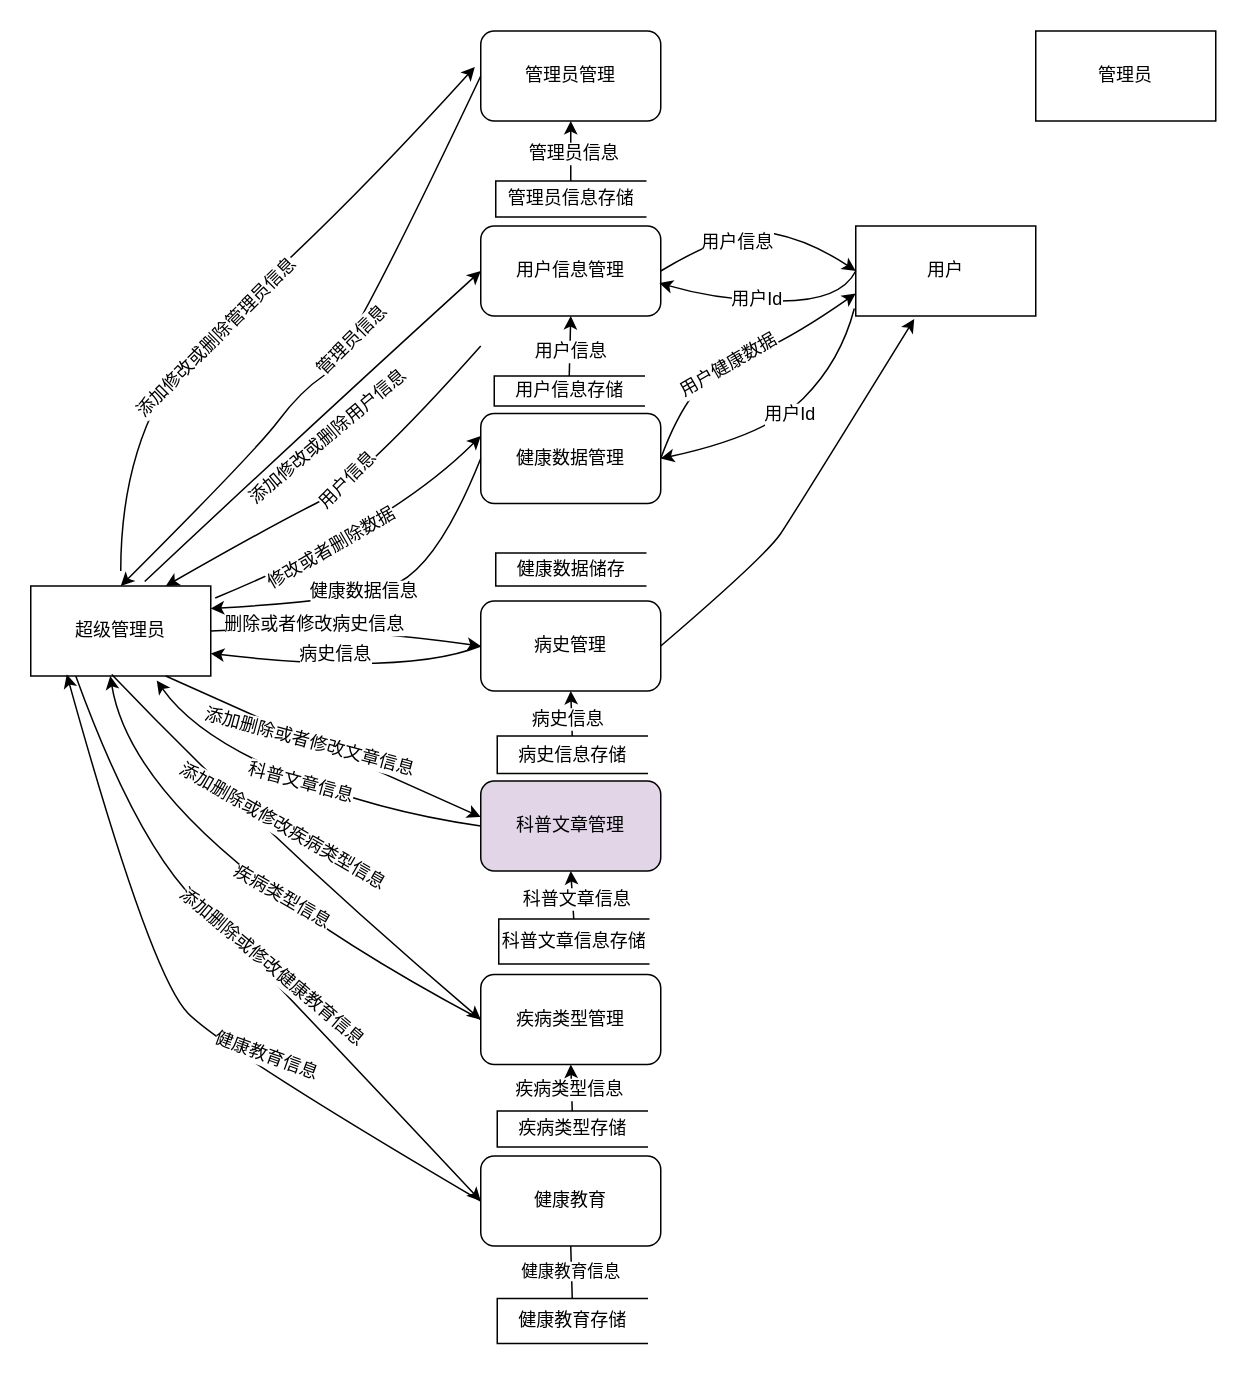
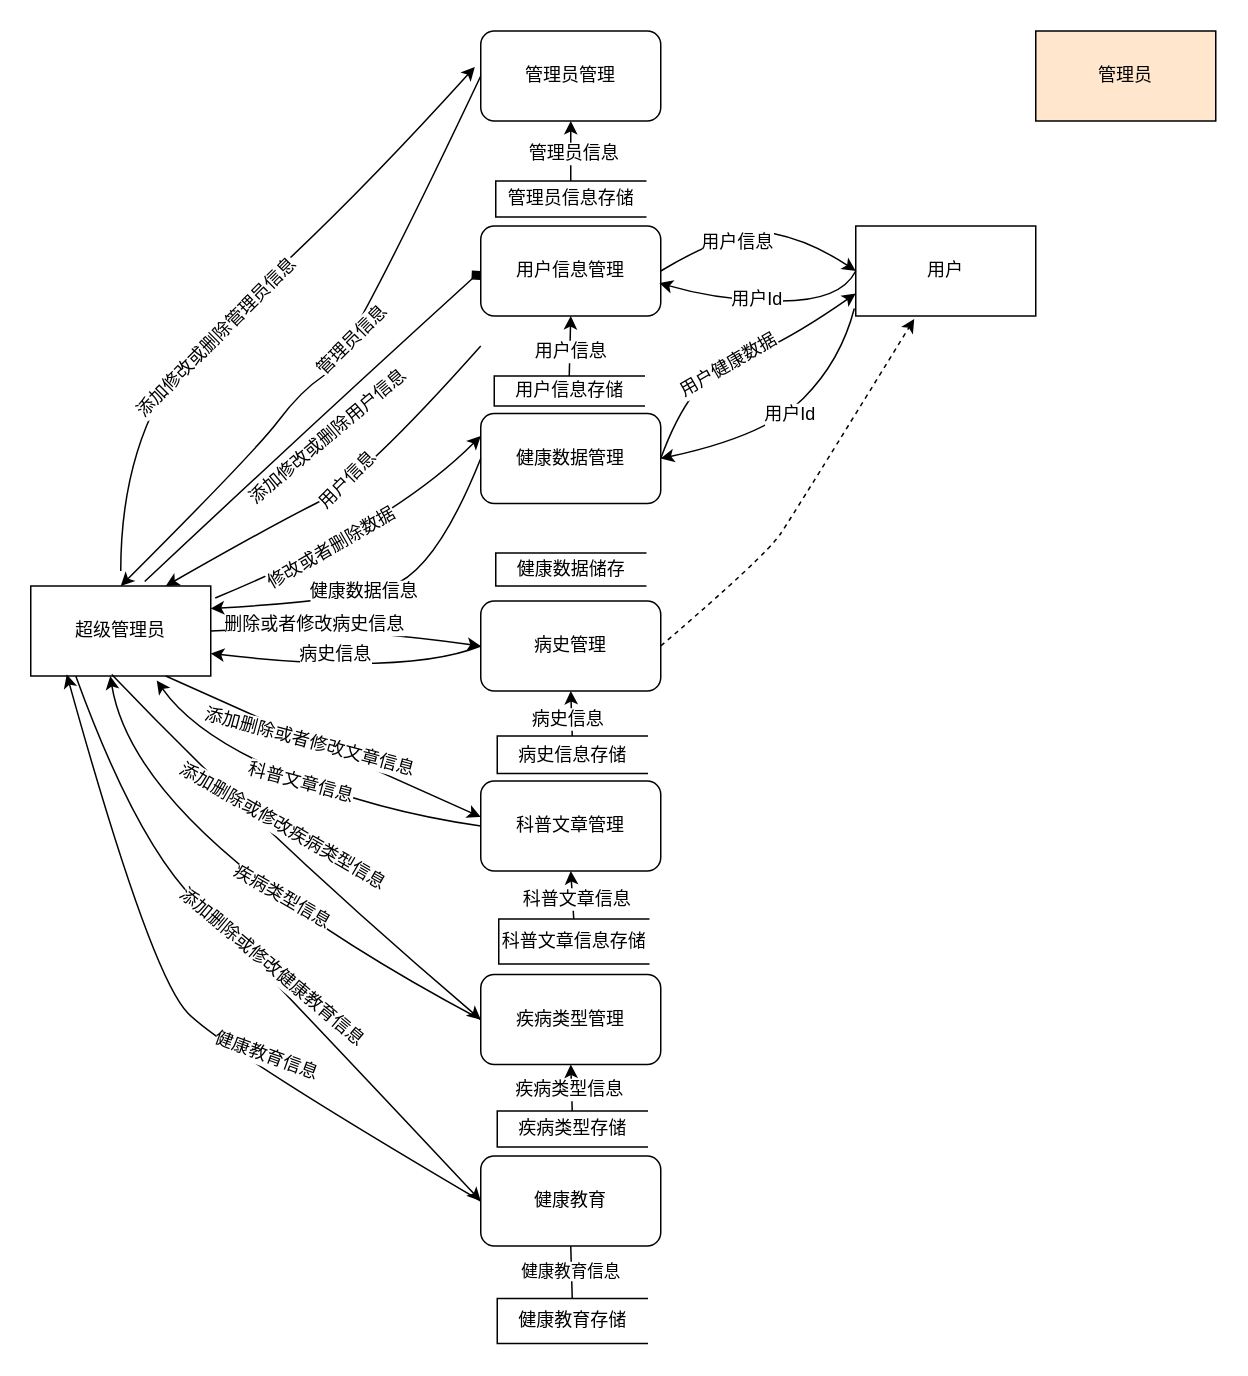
(1126, 76) -> (1126, 76)
(472, 279) -> (472, 279)
(803, 498) -> (803, 498)
(571, 826) -> (571, 826)
